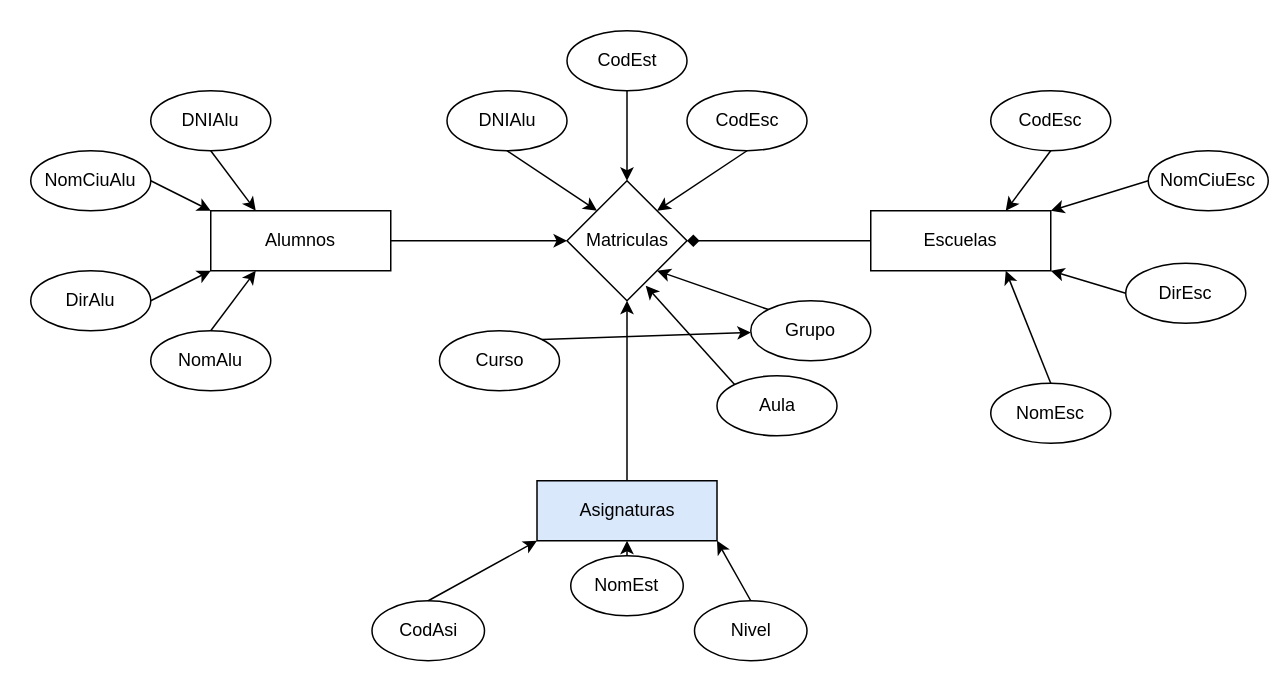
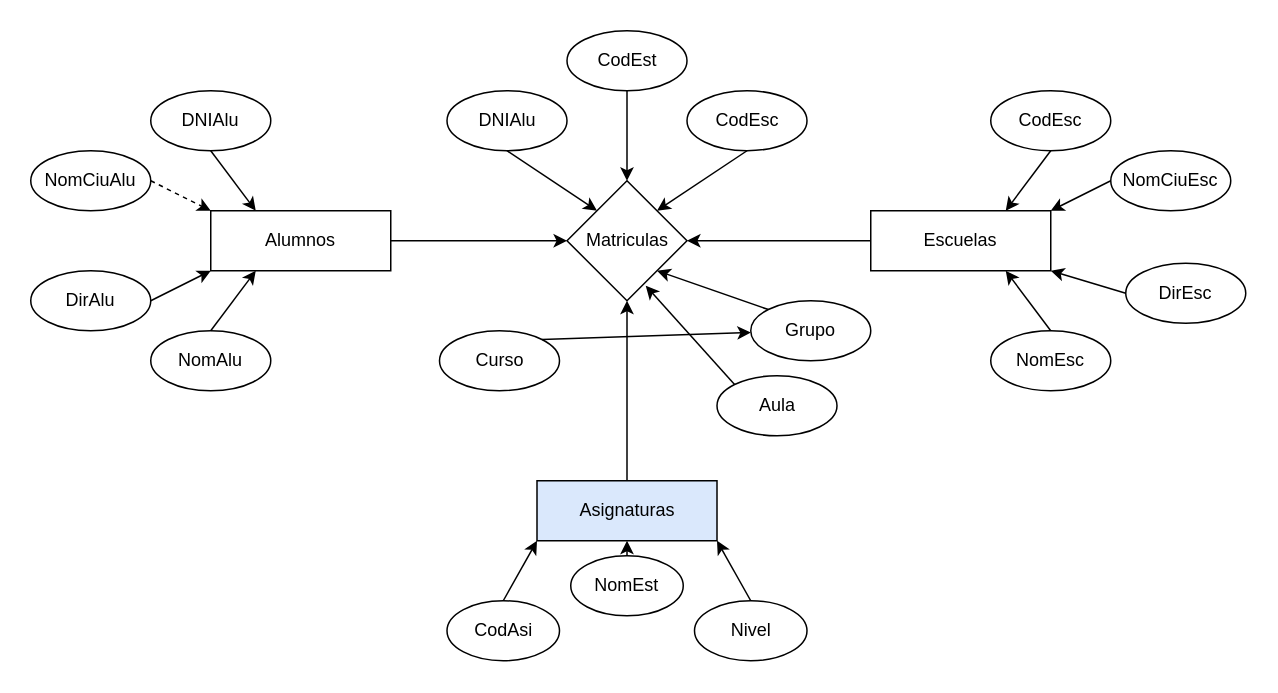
(1208, 181) -> (1171, 181)
(176, 193) -> (176, 193)
(700, 241) -> (699, 241)
(1051, 413) -> (1051, 361)
(428, 631) -> (503, 631)
